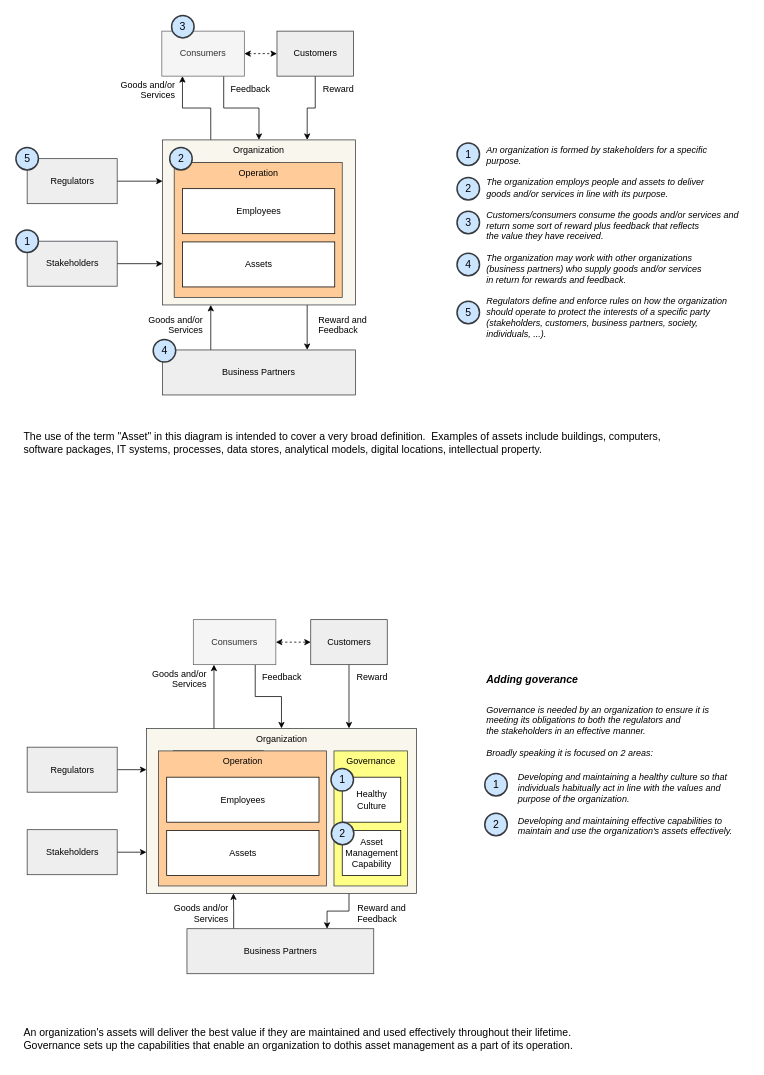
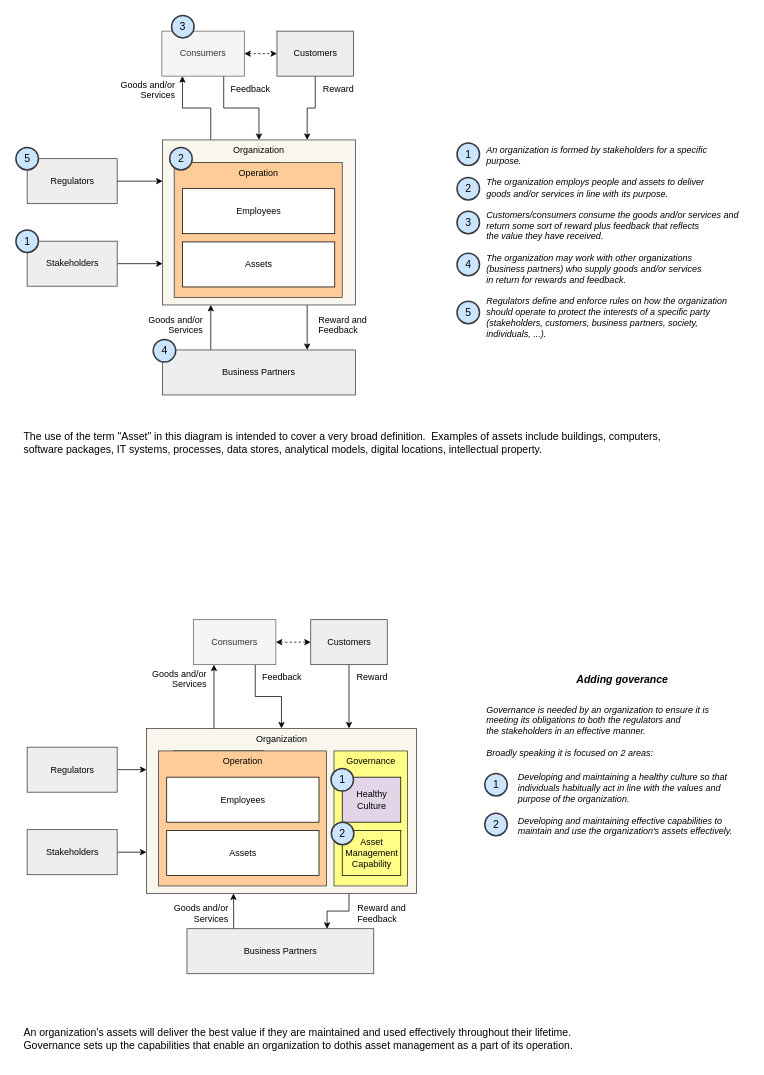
(557, 680) -> (647, 680)
(371, 800) -> (371, 800)
(371, 853) -> (371, 853)
